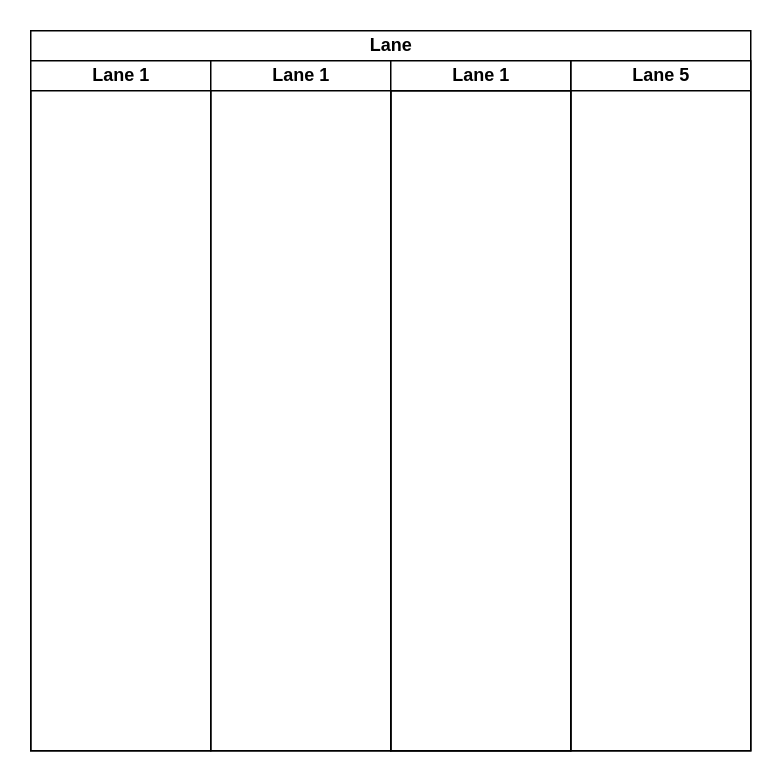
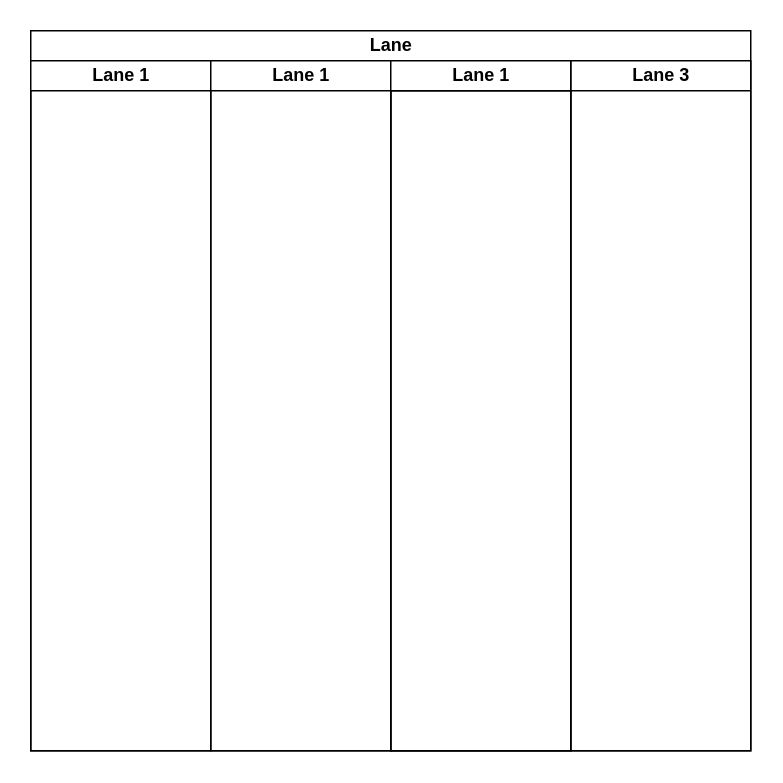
(662, 76) -> (662, 76)
